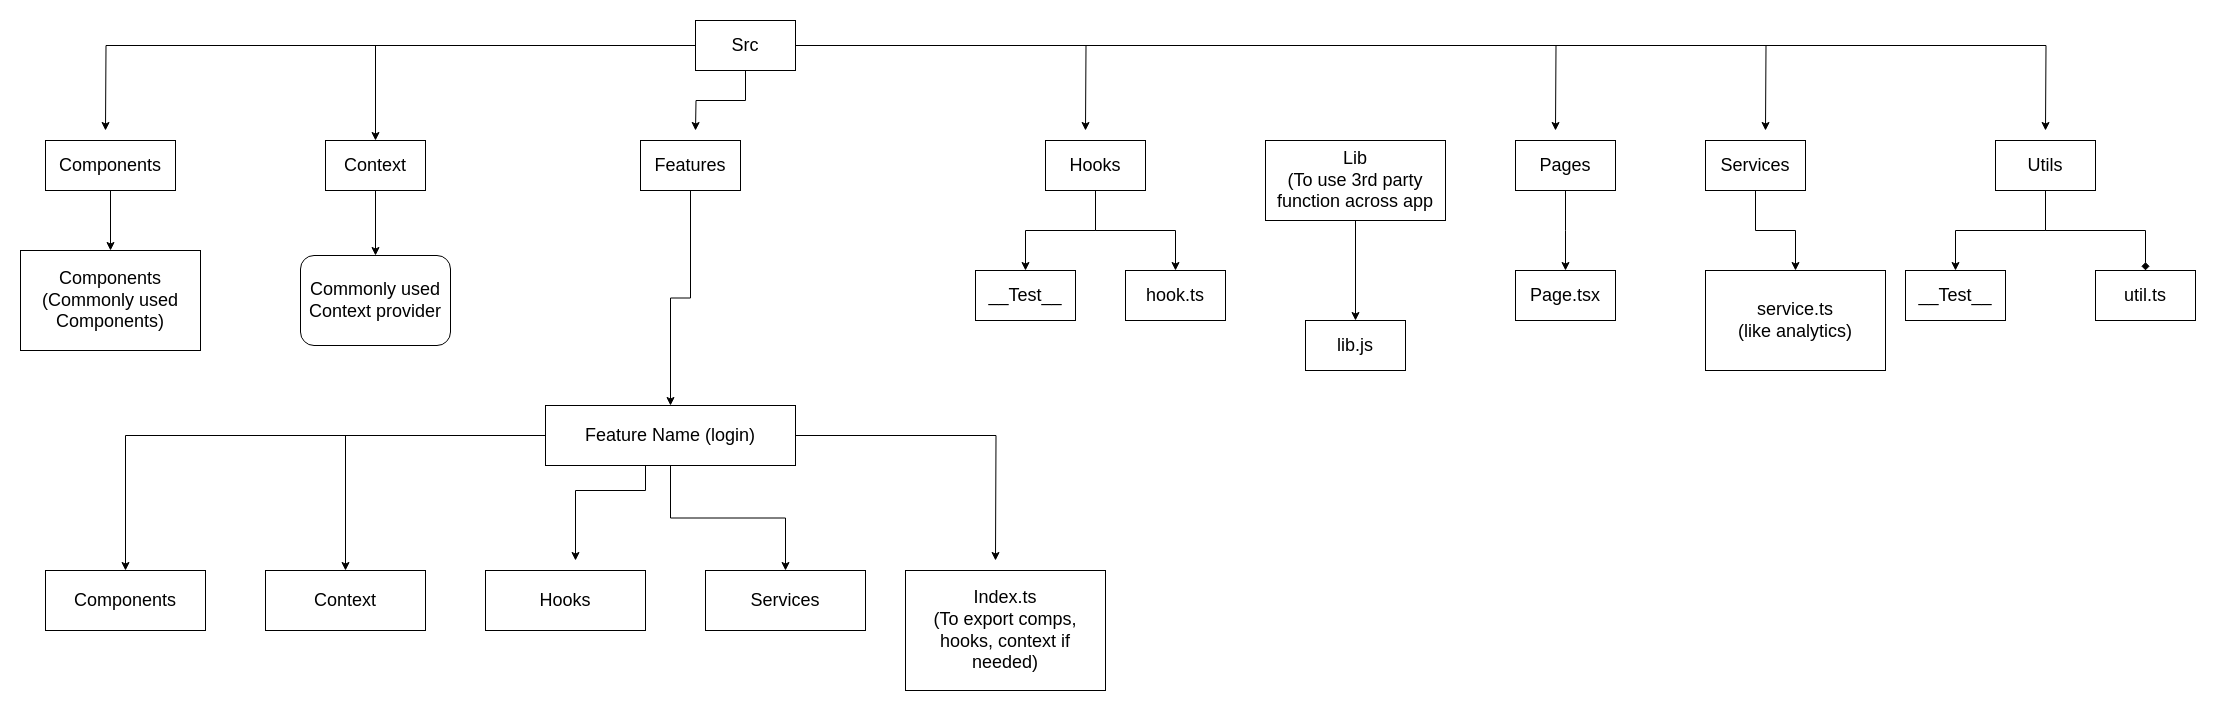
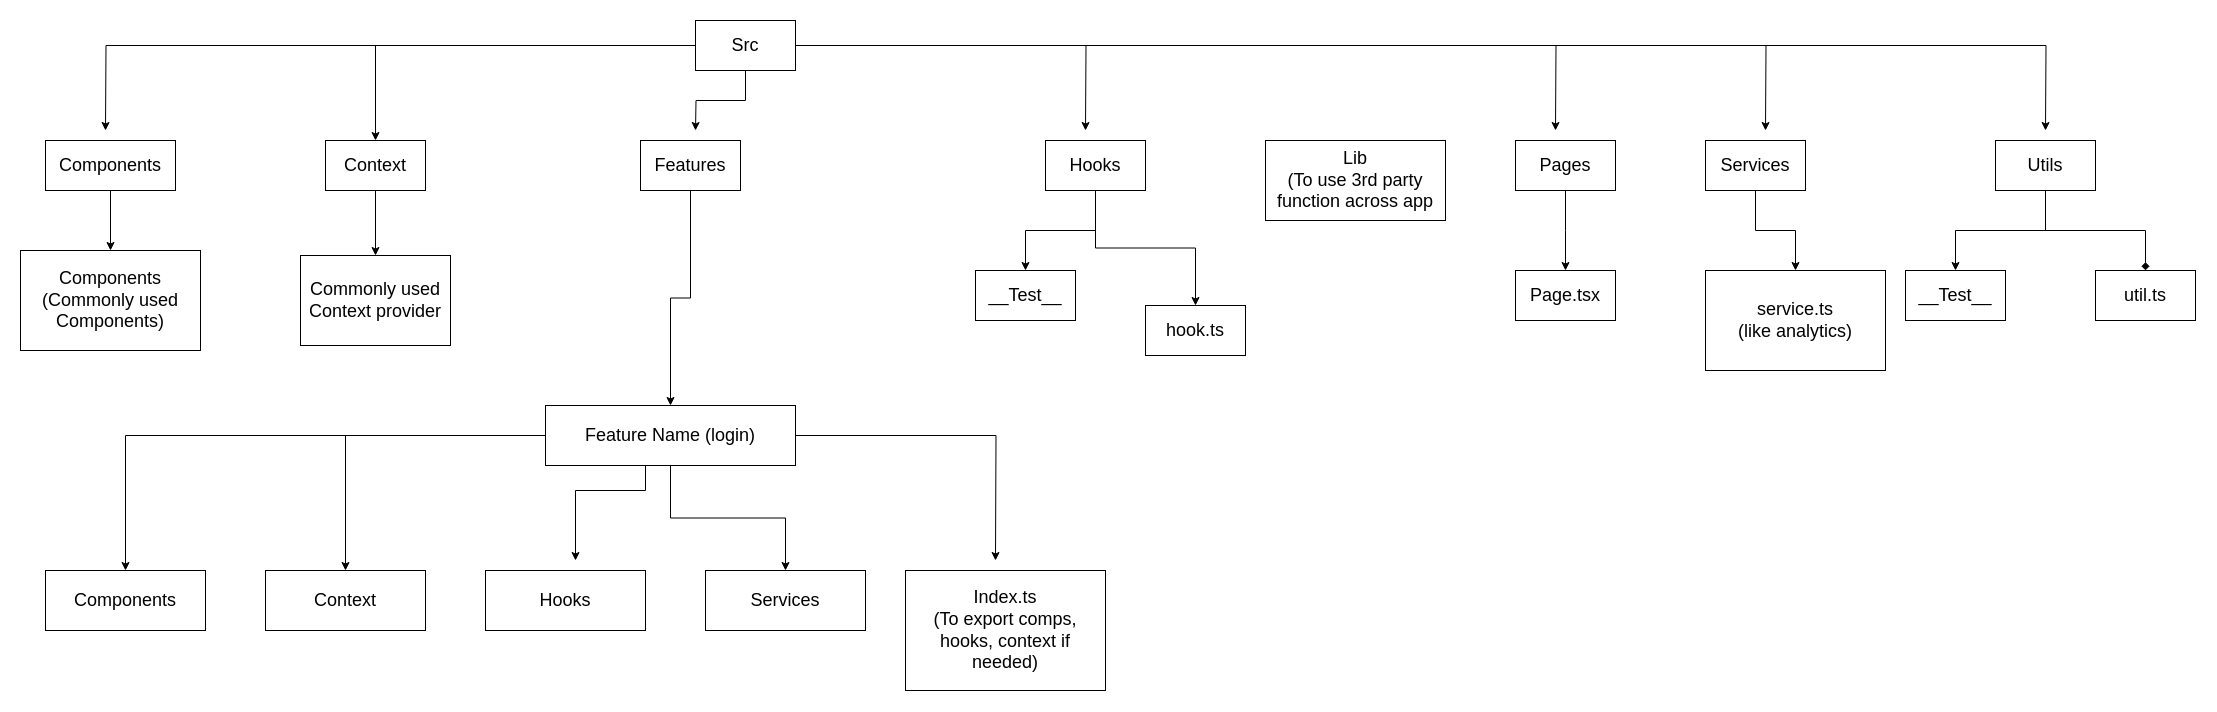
(1356, 267) -> none
(1176, 296) -> (1196, 331)
(376, 301) -> (376, 301)
(1356, 346) -> none
